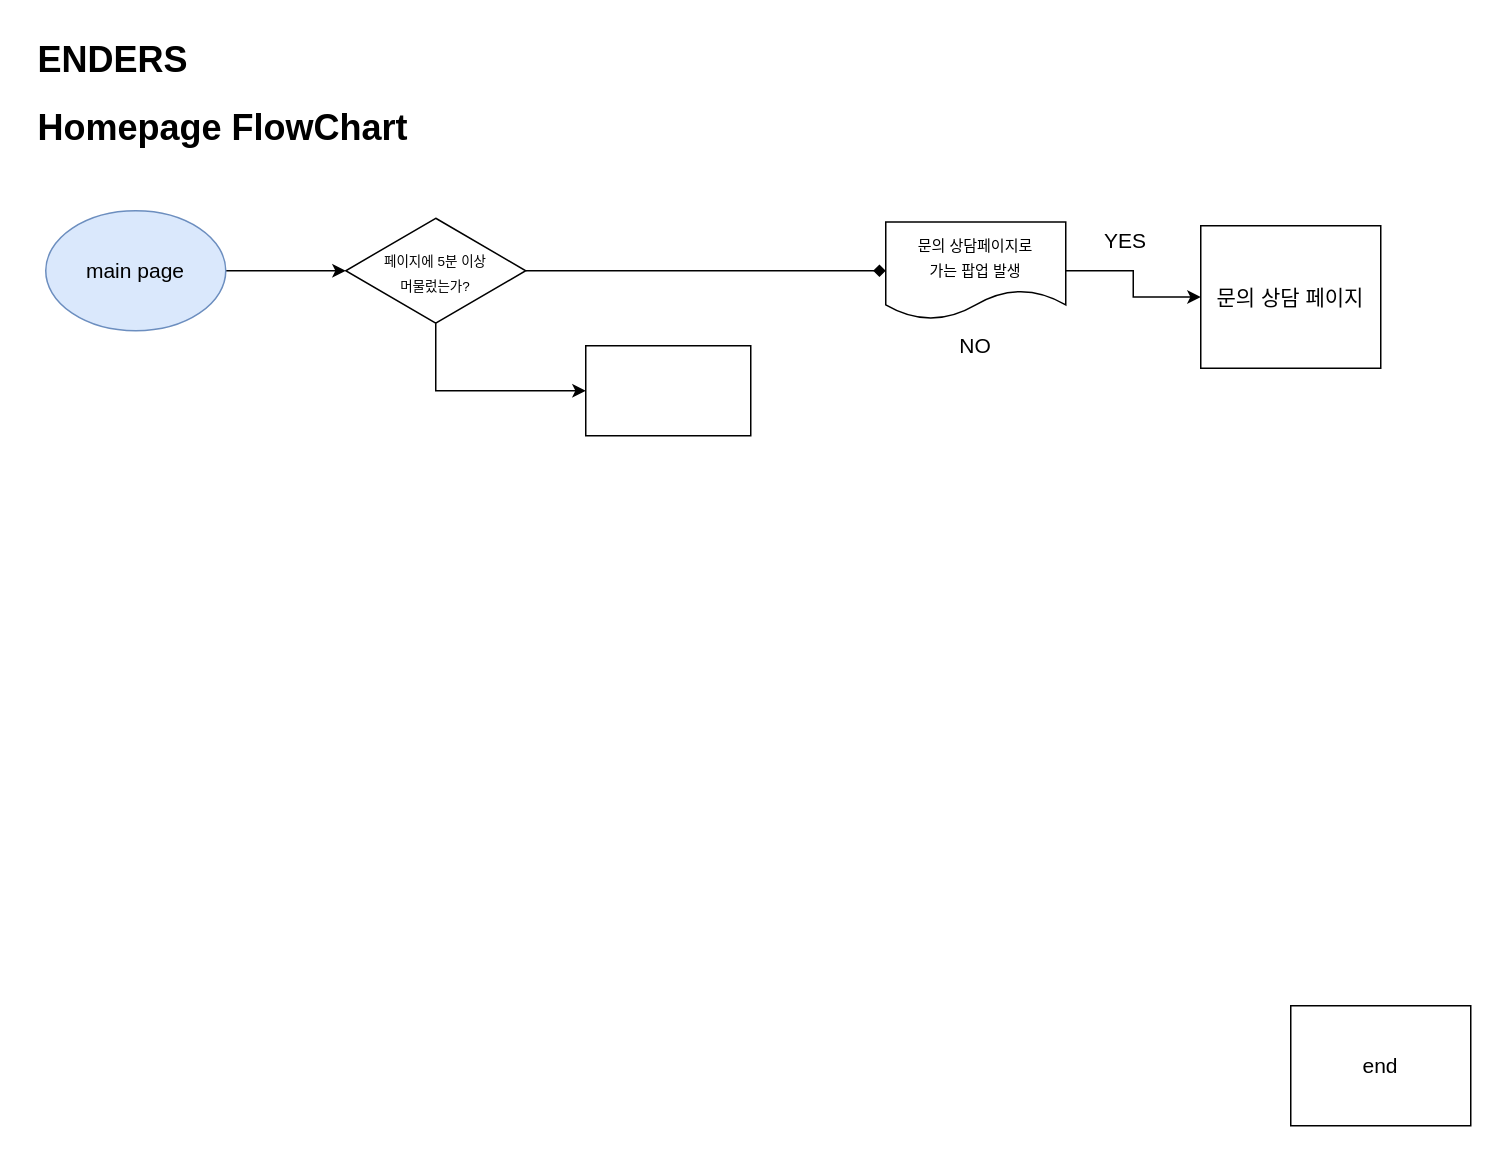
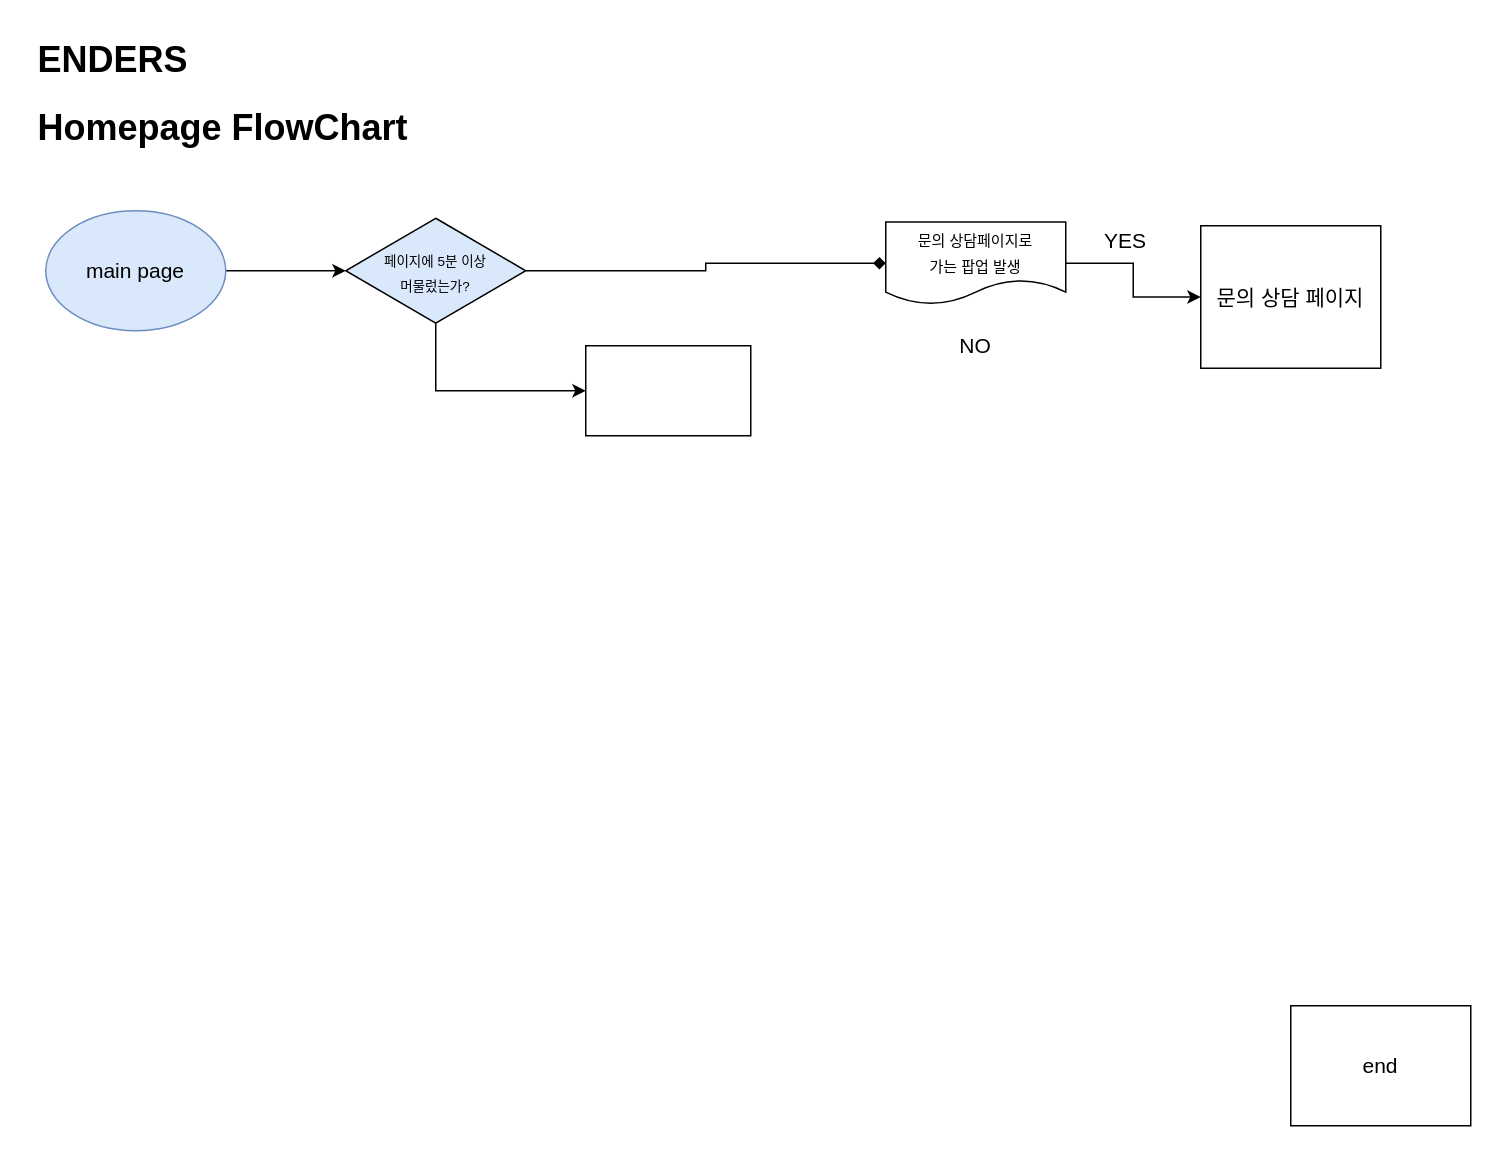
(436, 271) -> (436, 271)
(976, 271) -> (976, 263)
